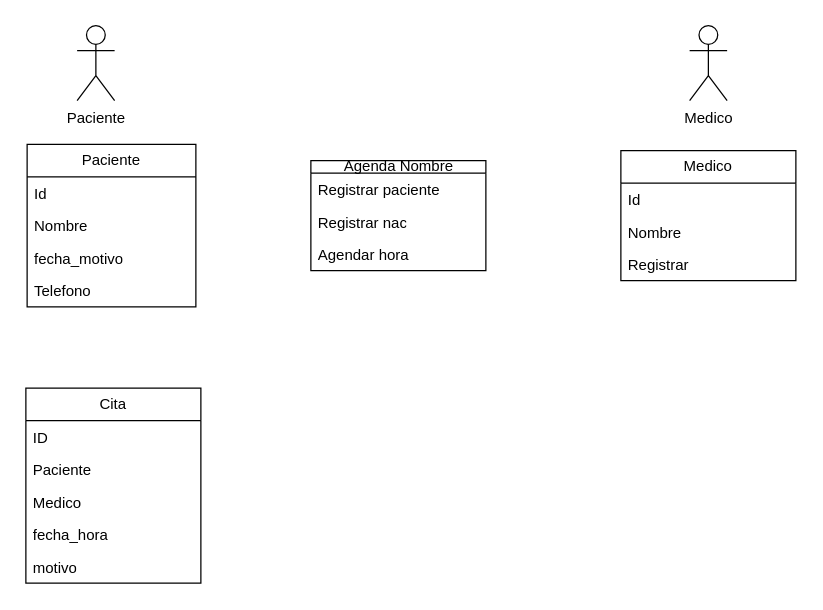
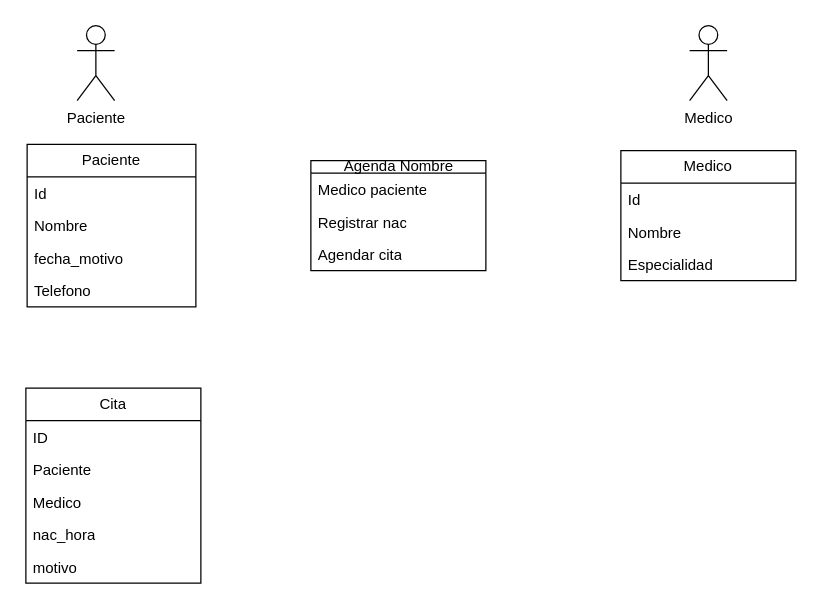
(388, 191) -> (375, 191)
(367, 256) -> (365, 256)
(664, 266) -> (673, 266)
(75, 536) -> (67, 536)
